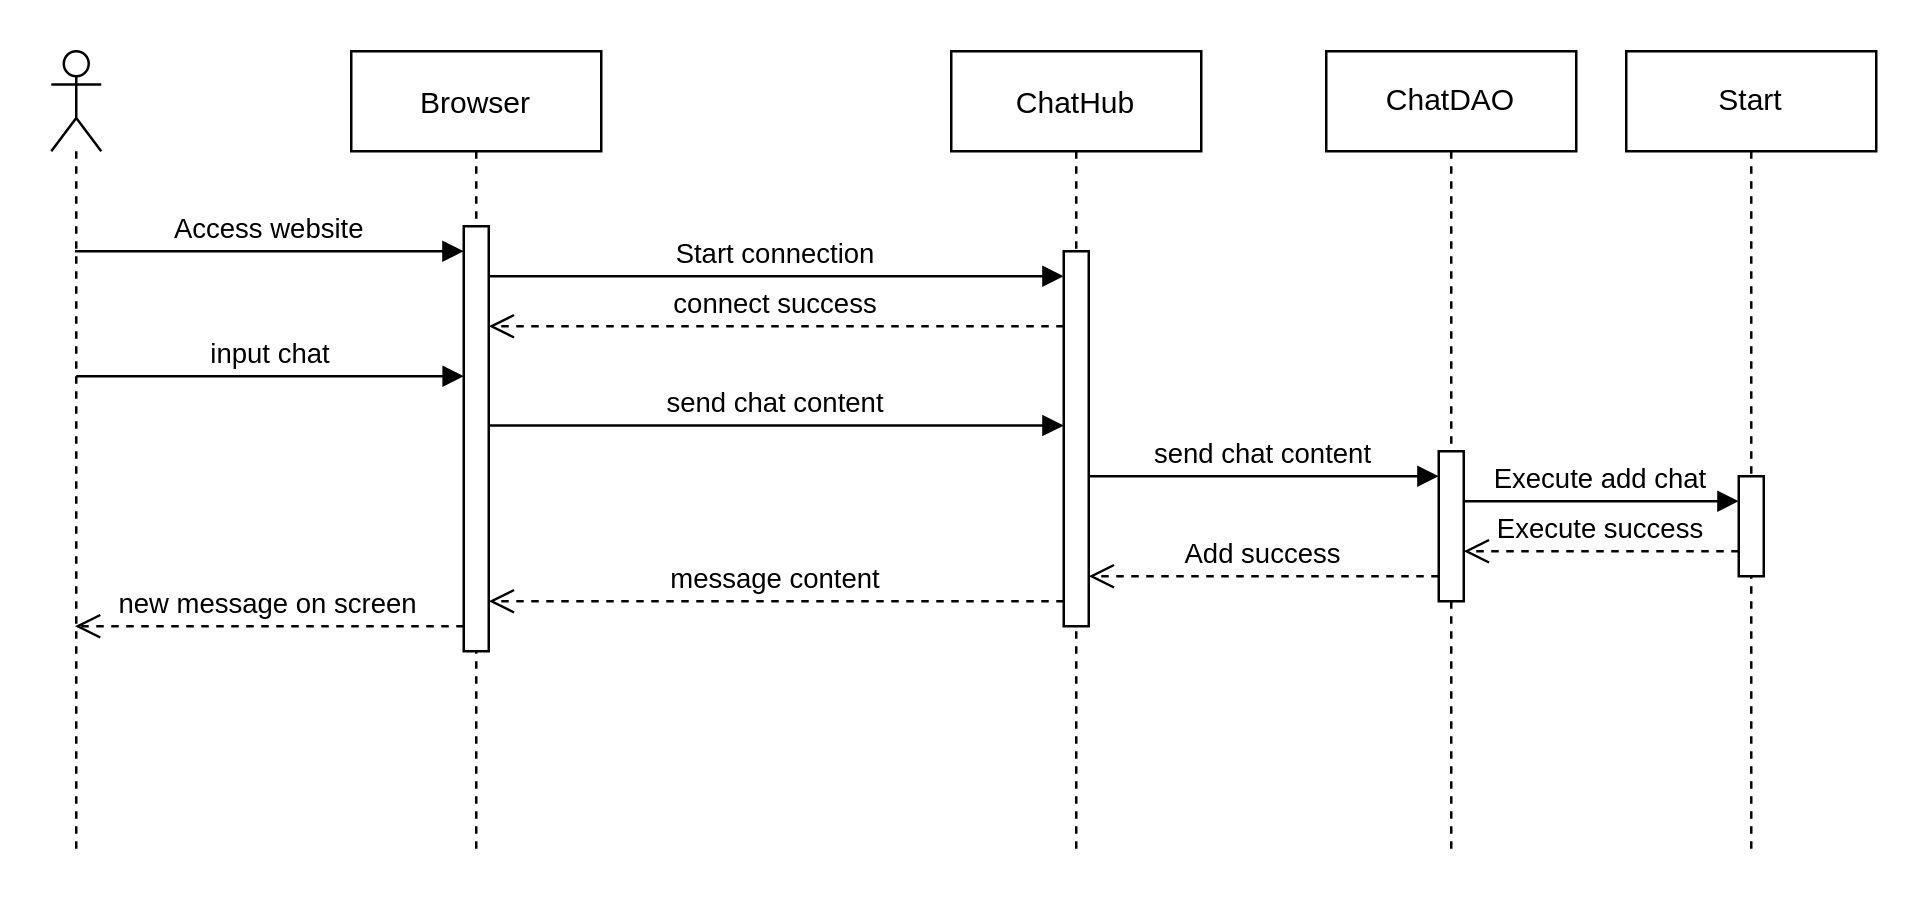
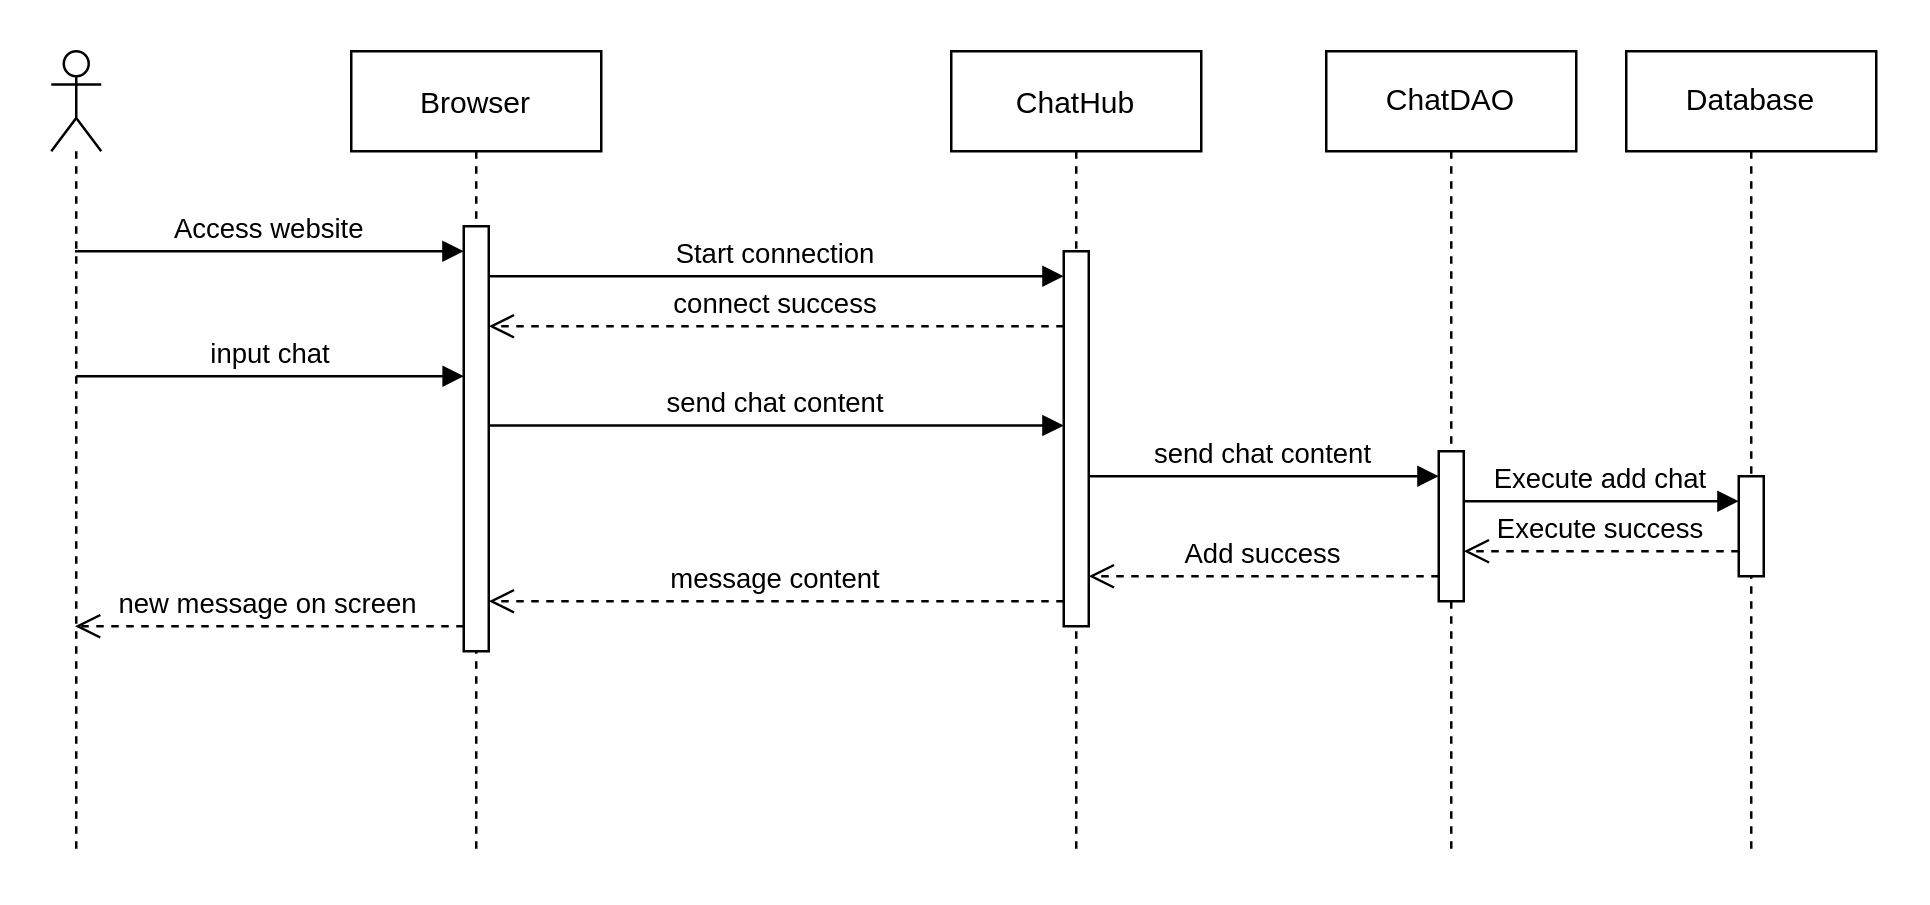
(1751, 101) -> (1751, 101)
